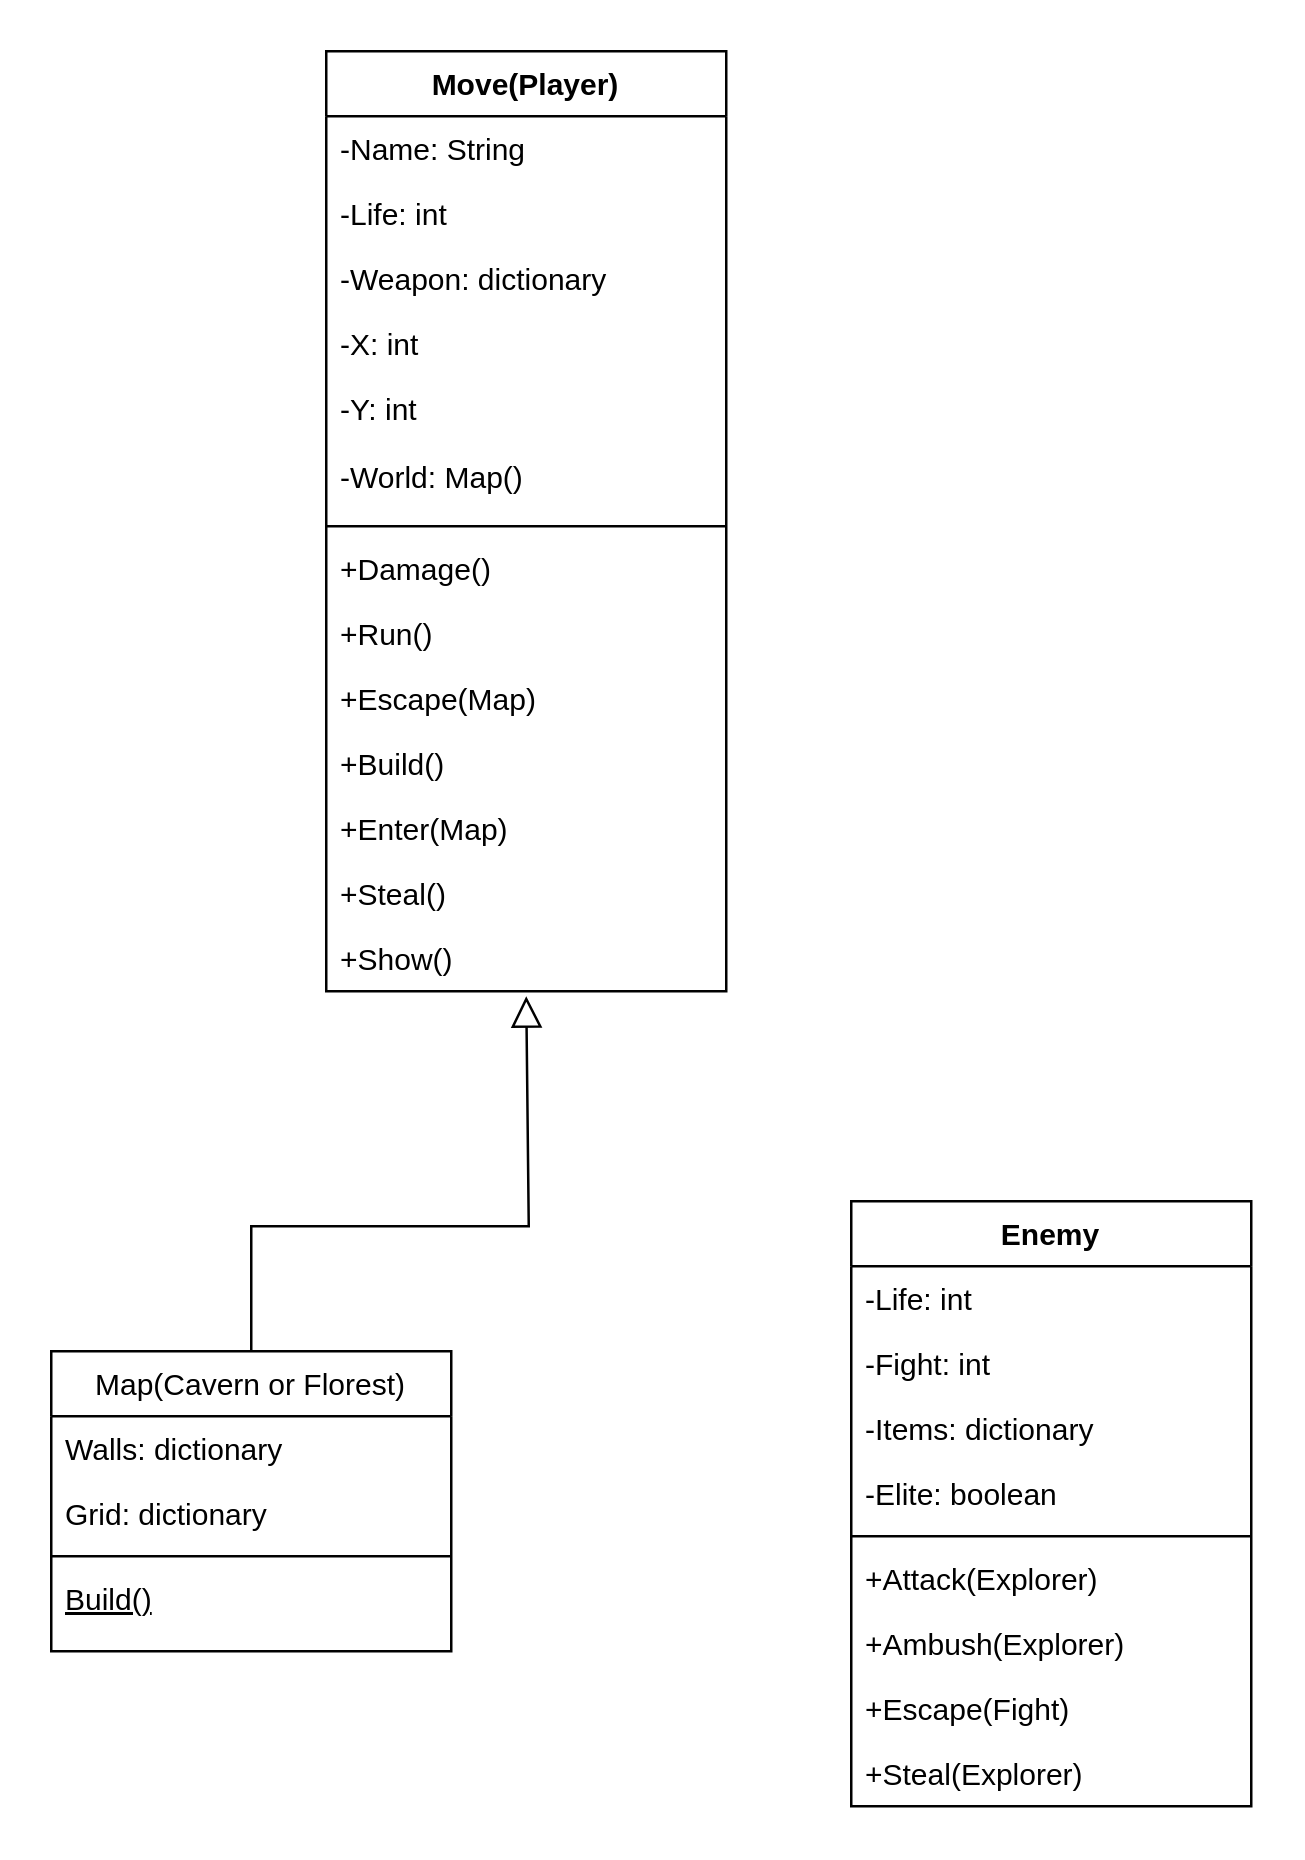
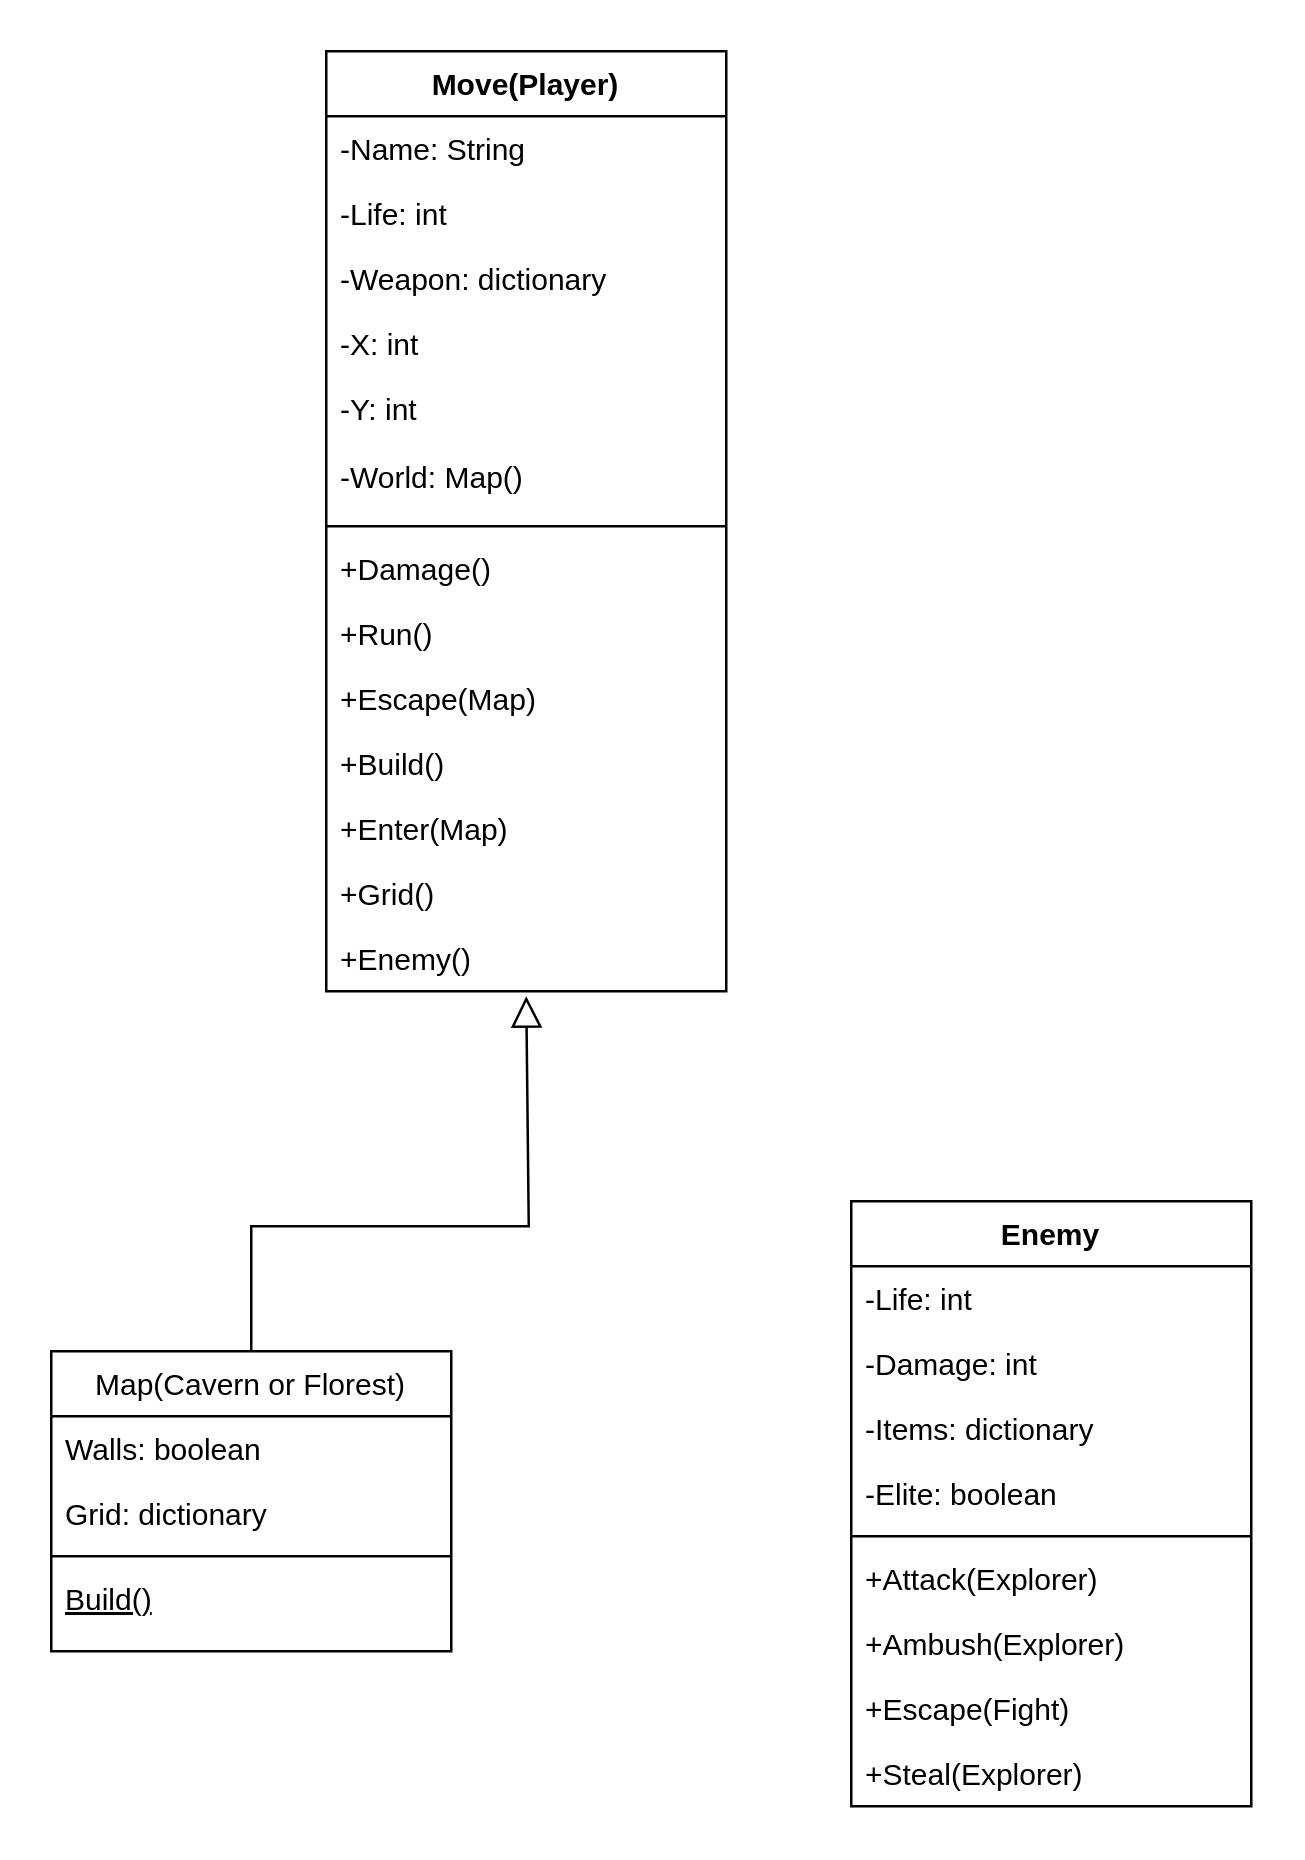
(403, 895) -> (395, 895)
(399, 960) -> (407, 960)
(942, 1365) -> (954, 1365)
(184, 1450) -> (163, 1450)
